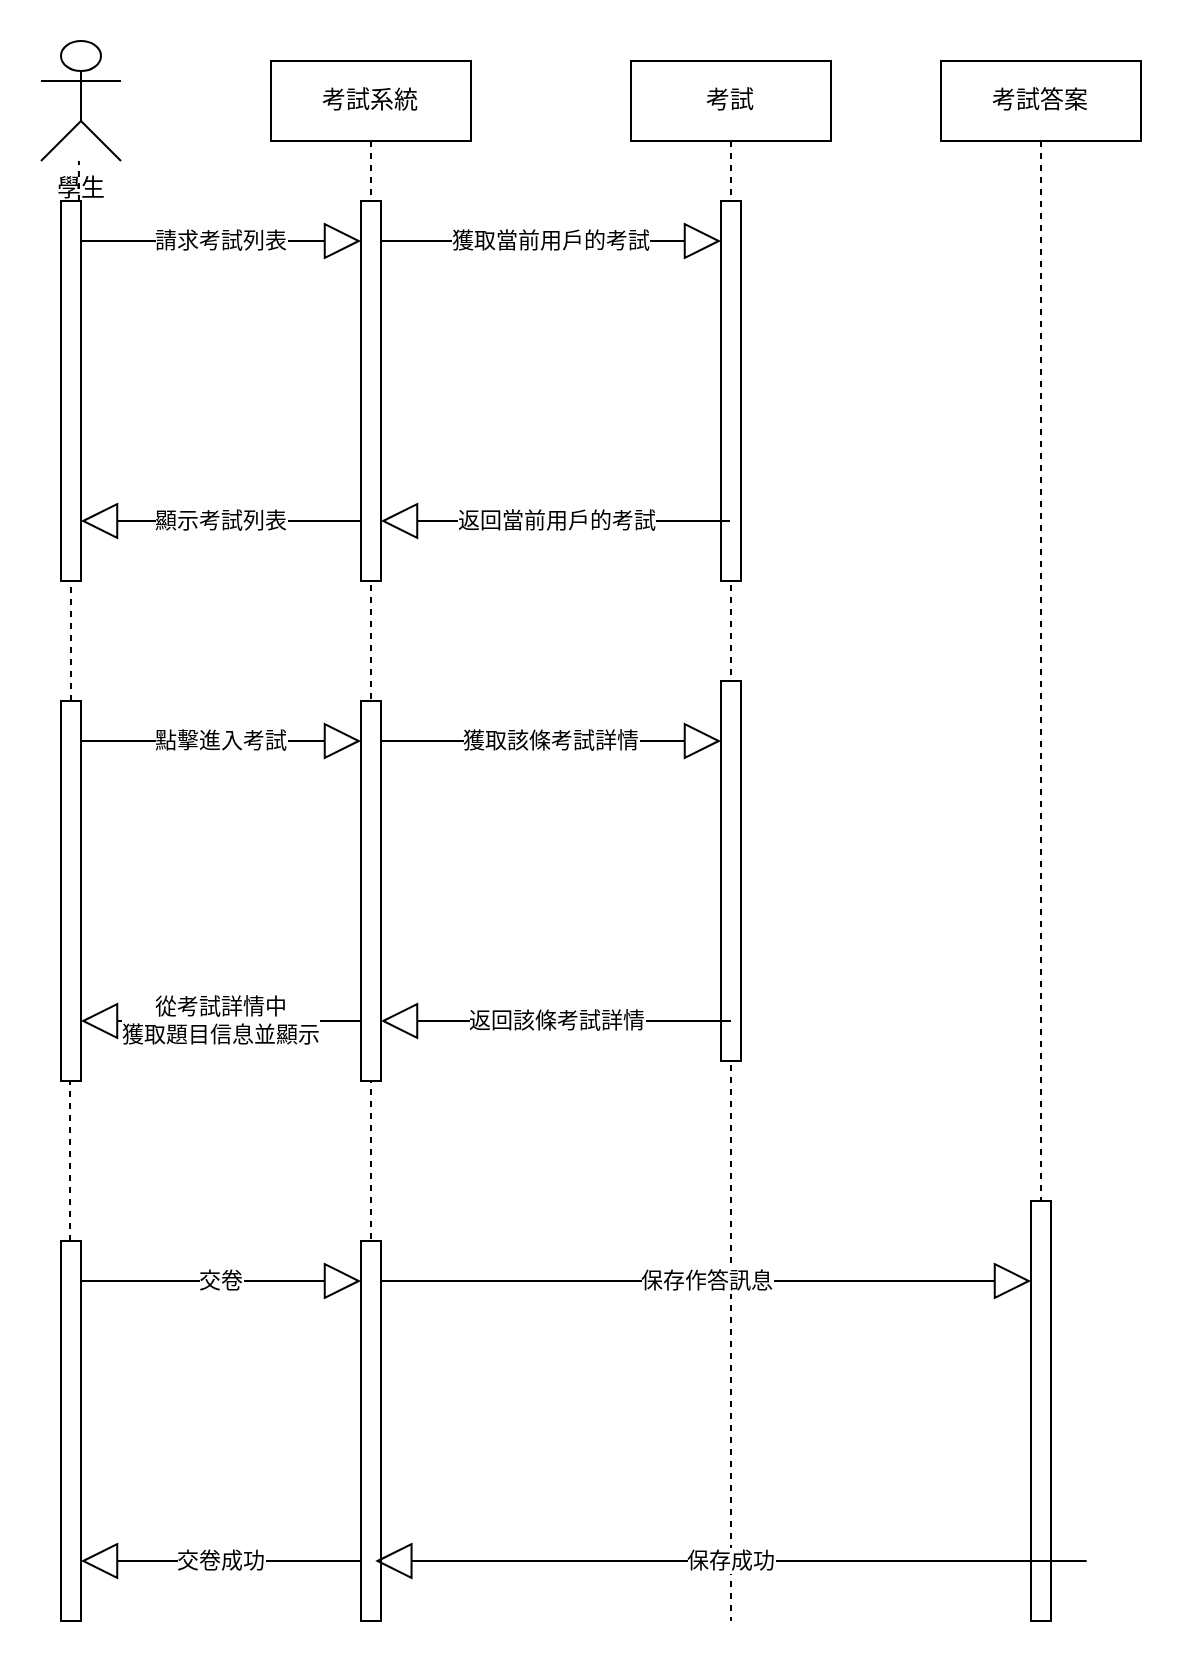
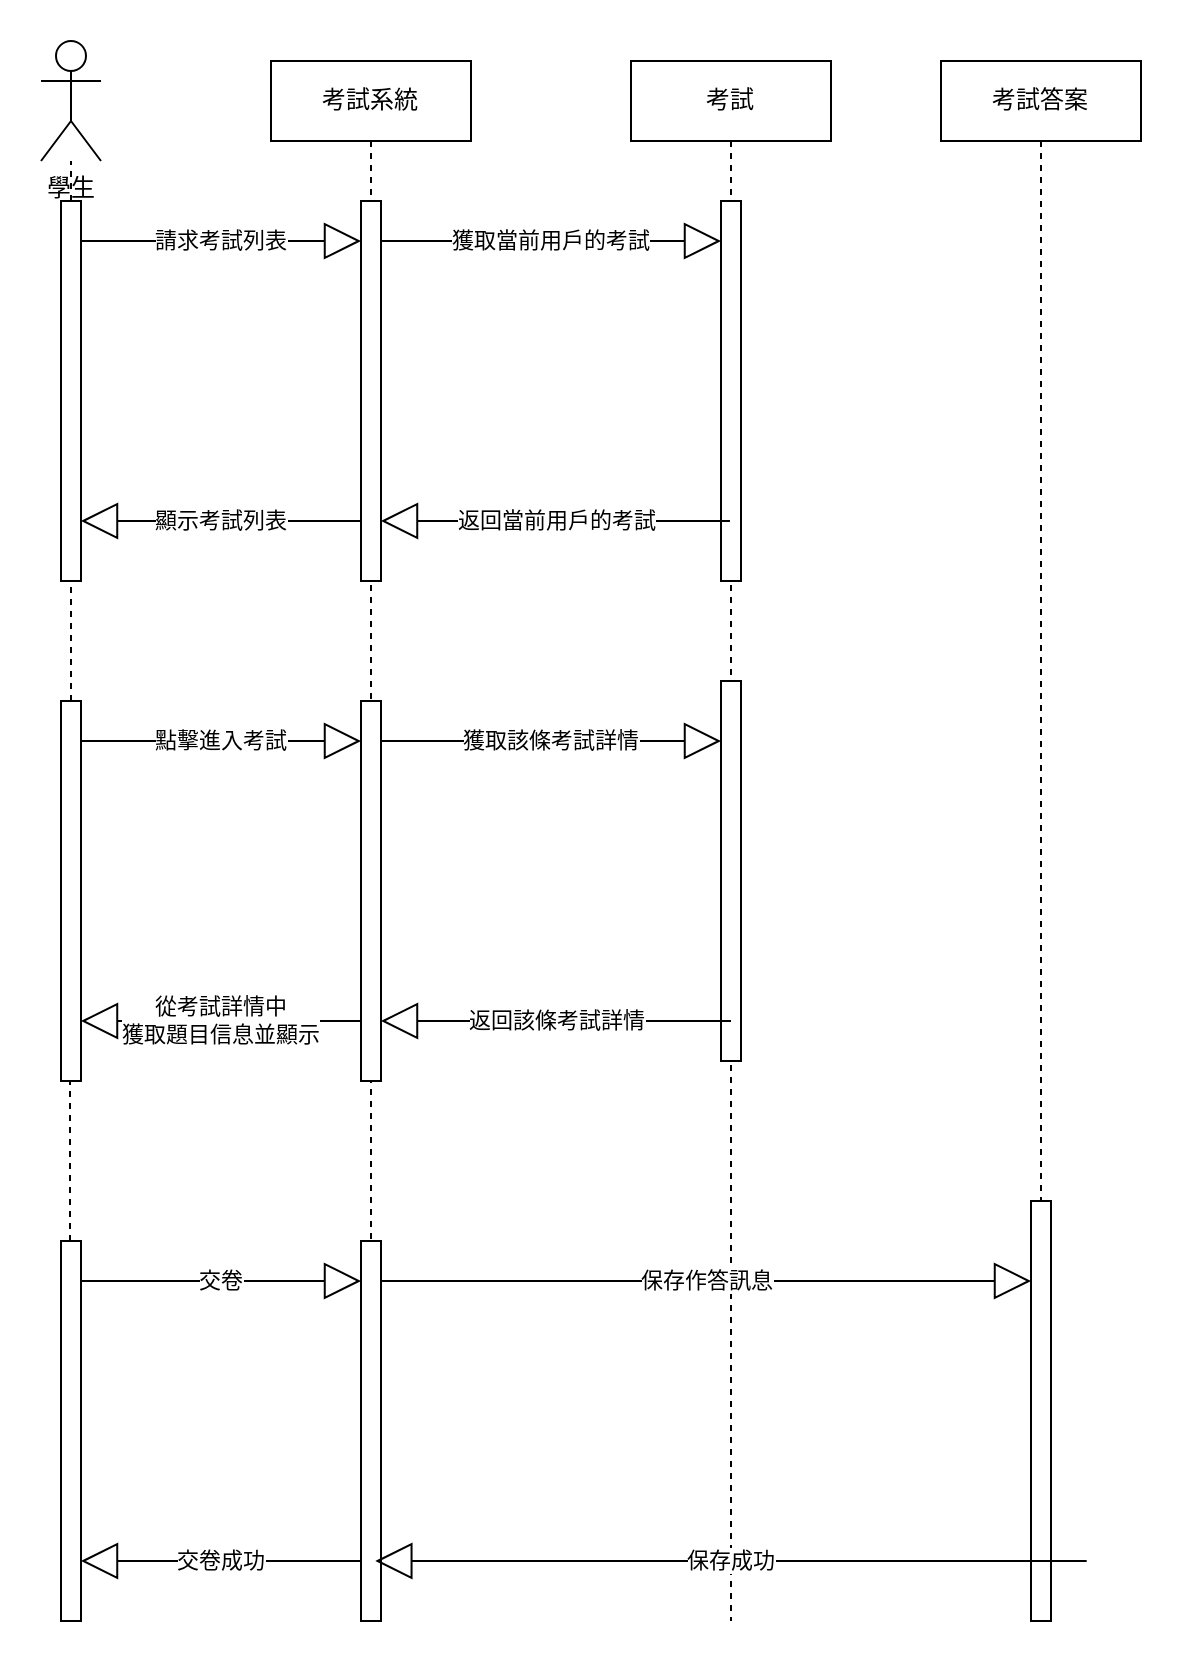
(81, 101) -> (71, 101)
